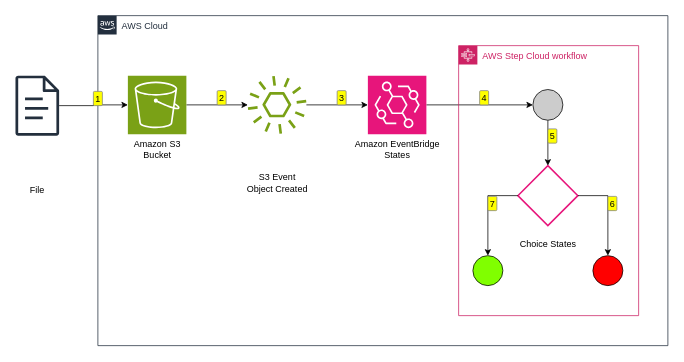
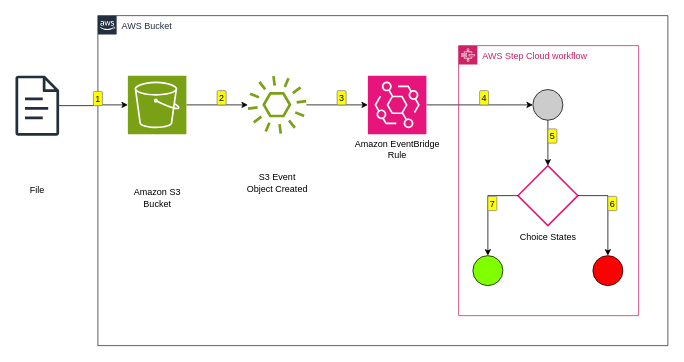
(142, 26) -> (146, 26)
(157, 149) -> (157, 198)
(398, 149) -> (398, 149)
(548, 244) -> (548, 237)
